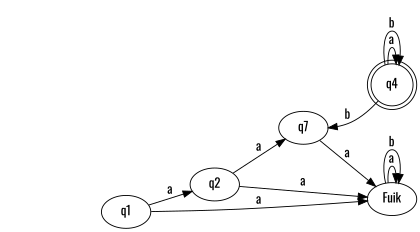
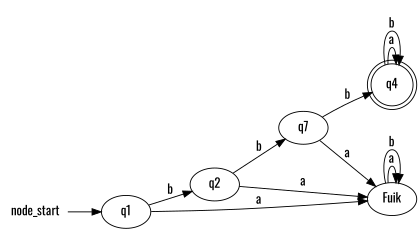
(360, 117) -> (343, 106)
(259, 147) -> (259, 147)
(170, 190) -> (170, 190)
none -> (36, 212)
